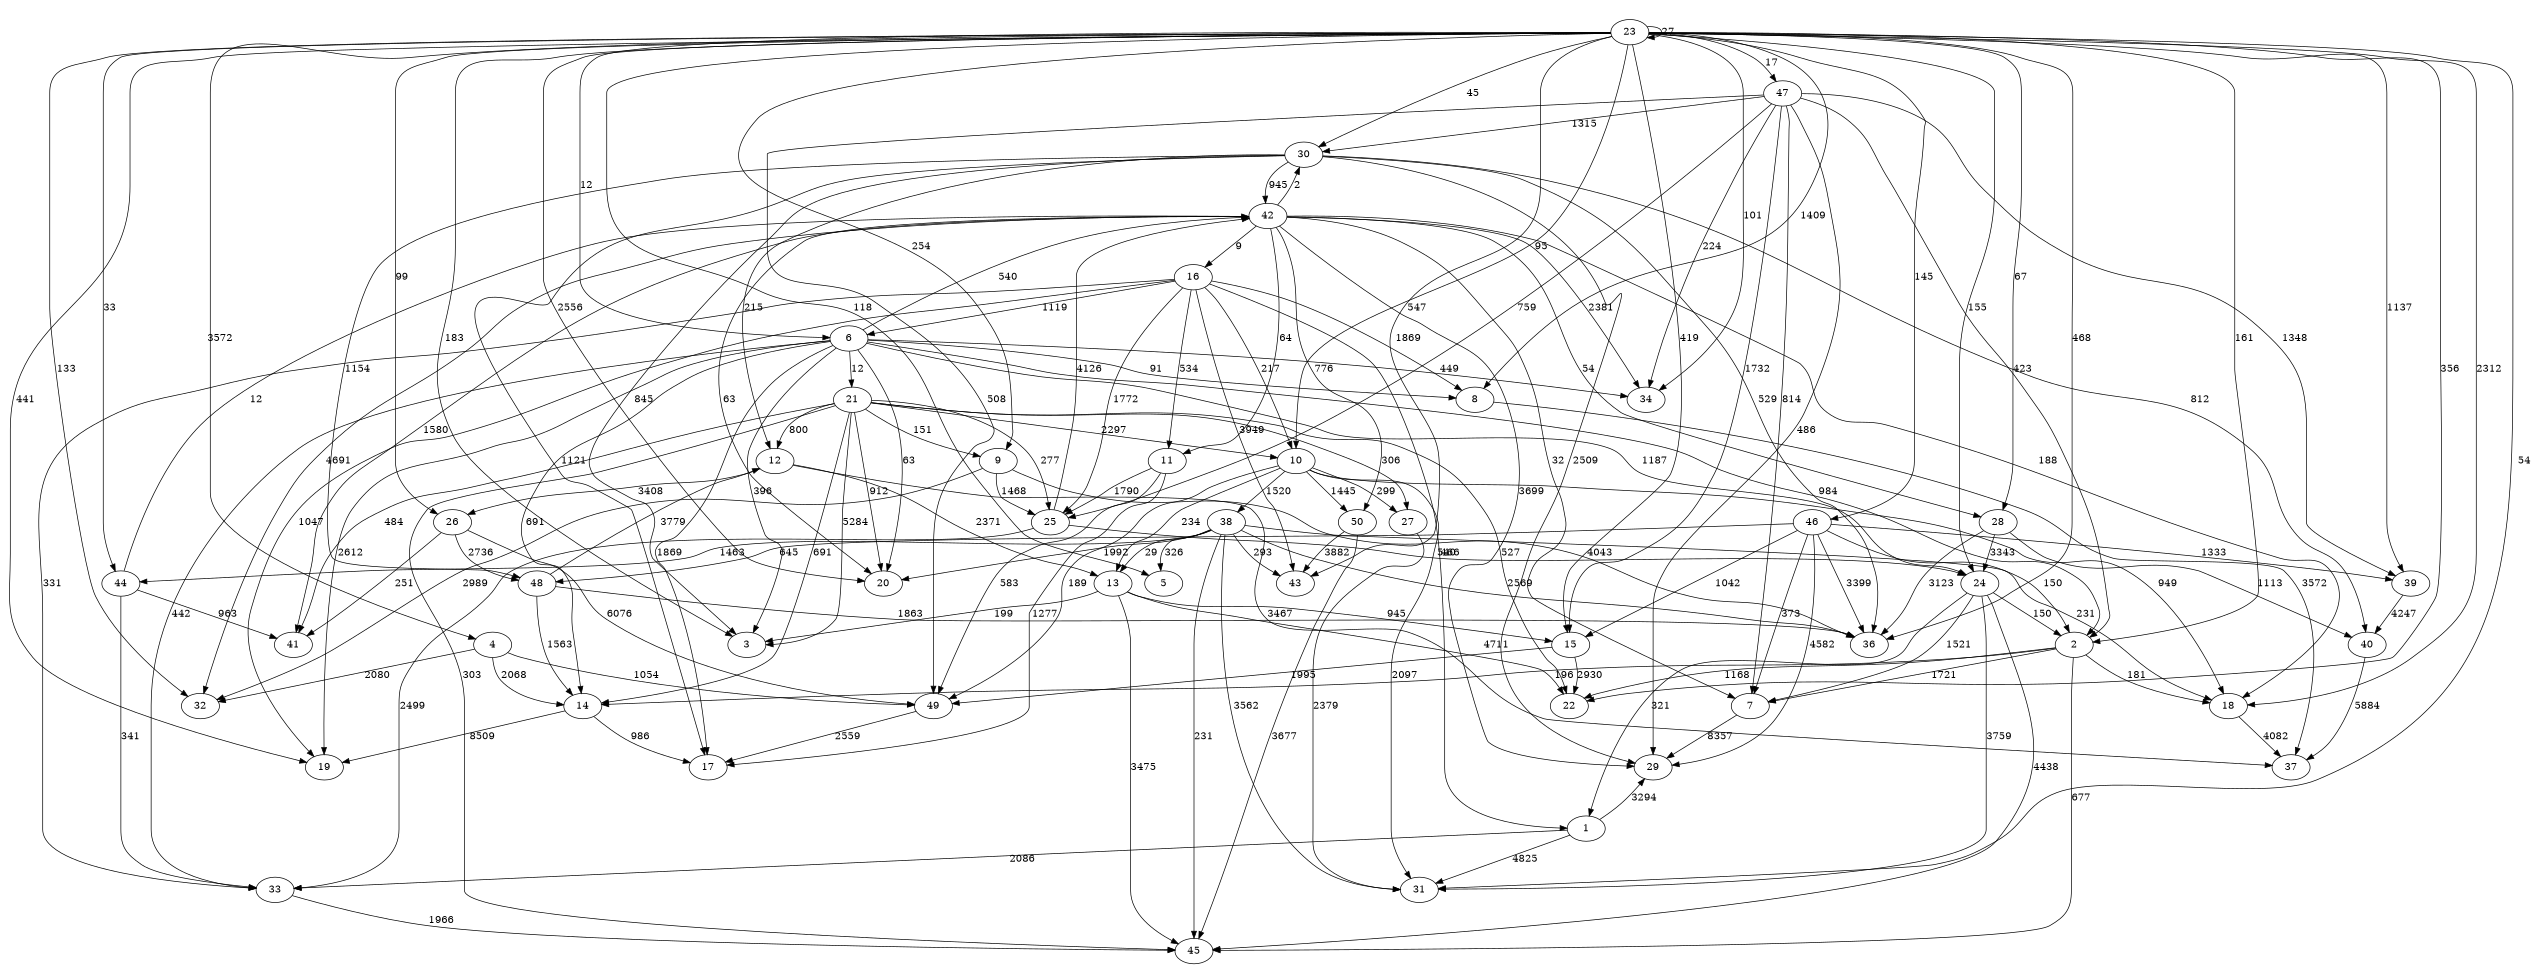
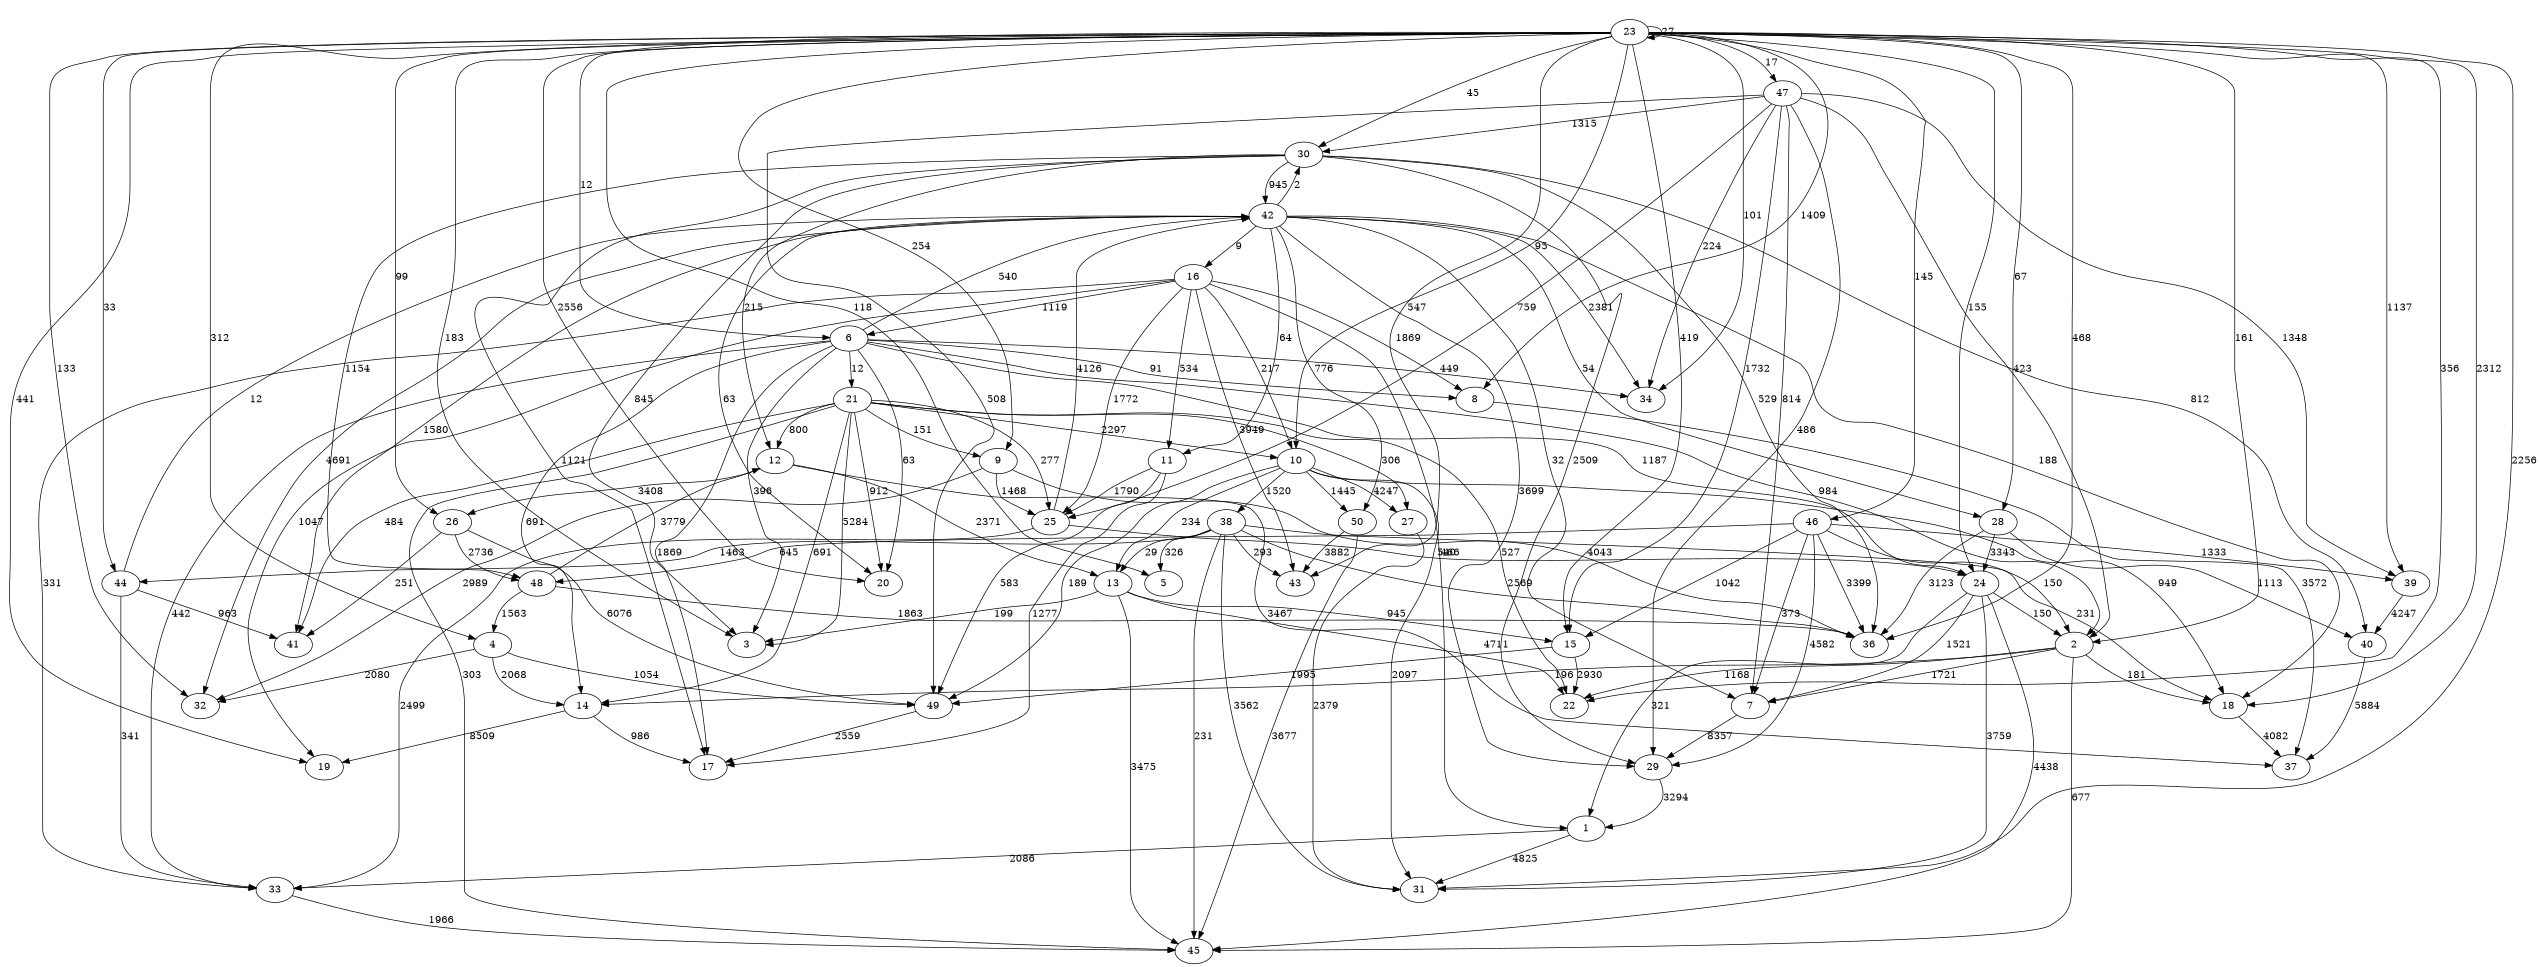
(220, 338) -> (220, 338)
(472, 453) -> none
(2525, 461) -> (2525, 461)
(1386, 492) -> (1386, 492)
(1060, 554) -> none
(543, 646) -> (504, 605)
(1621, 803) -> (1649, 814)
